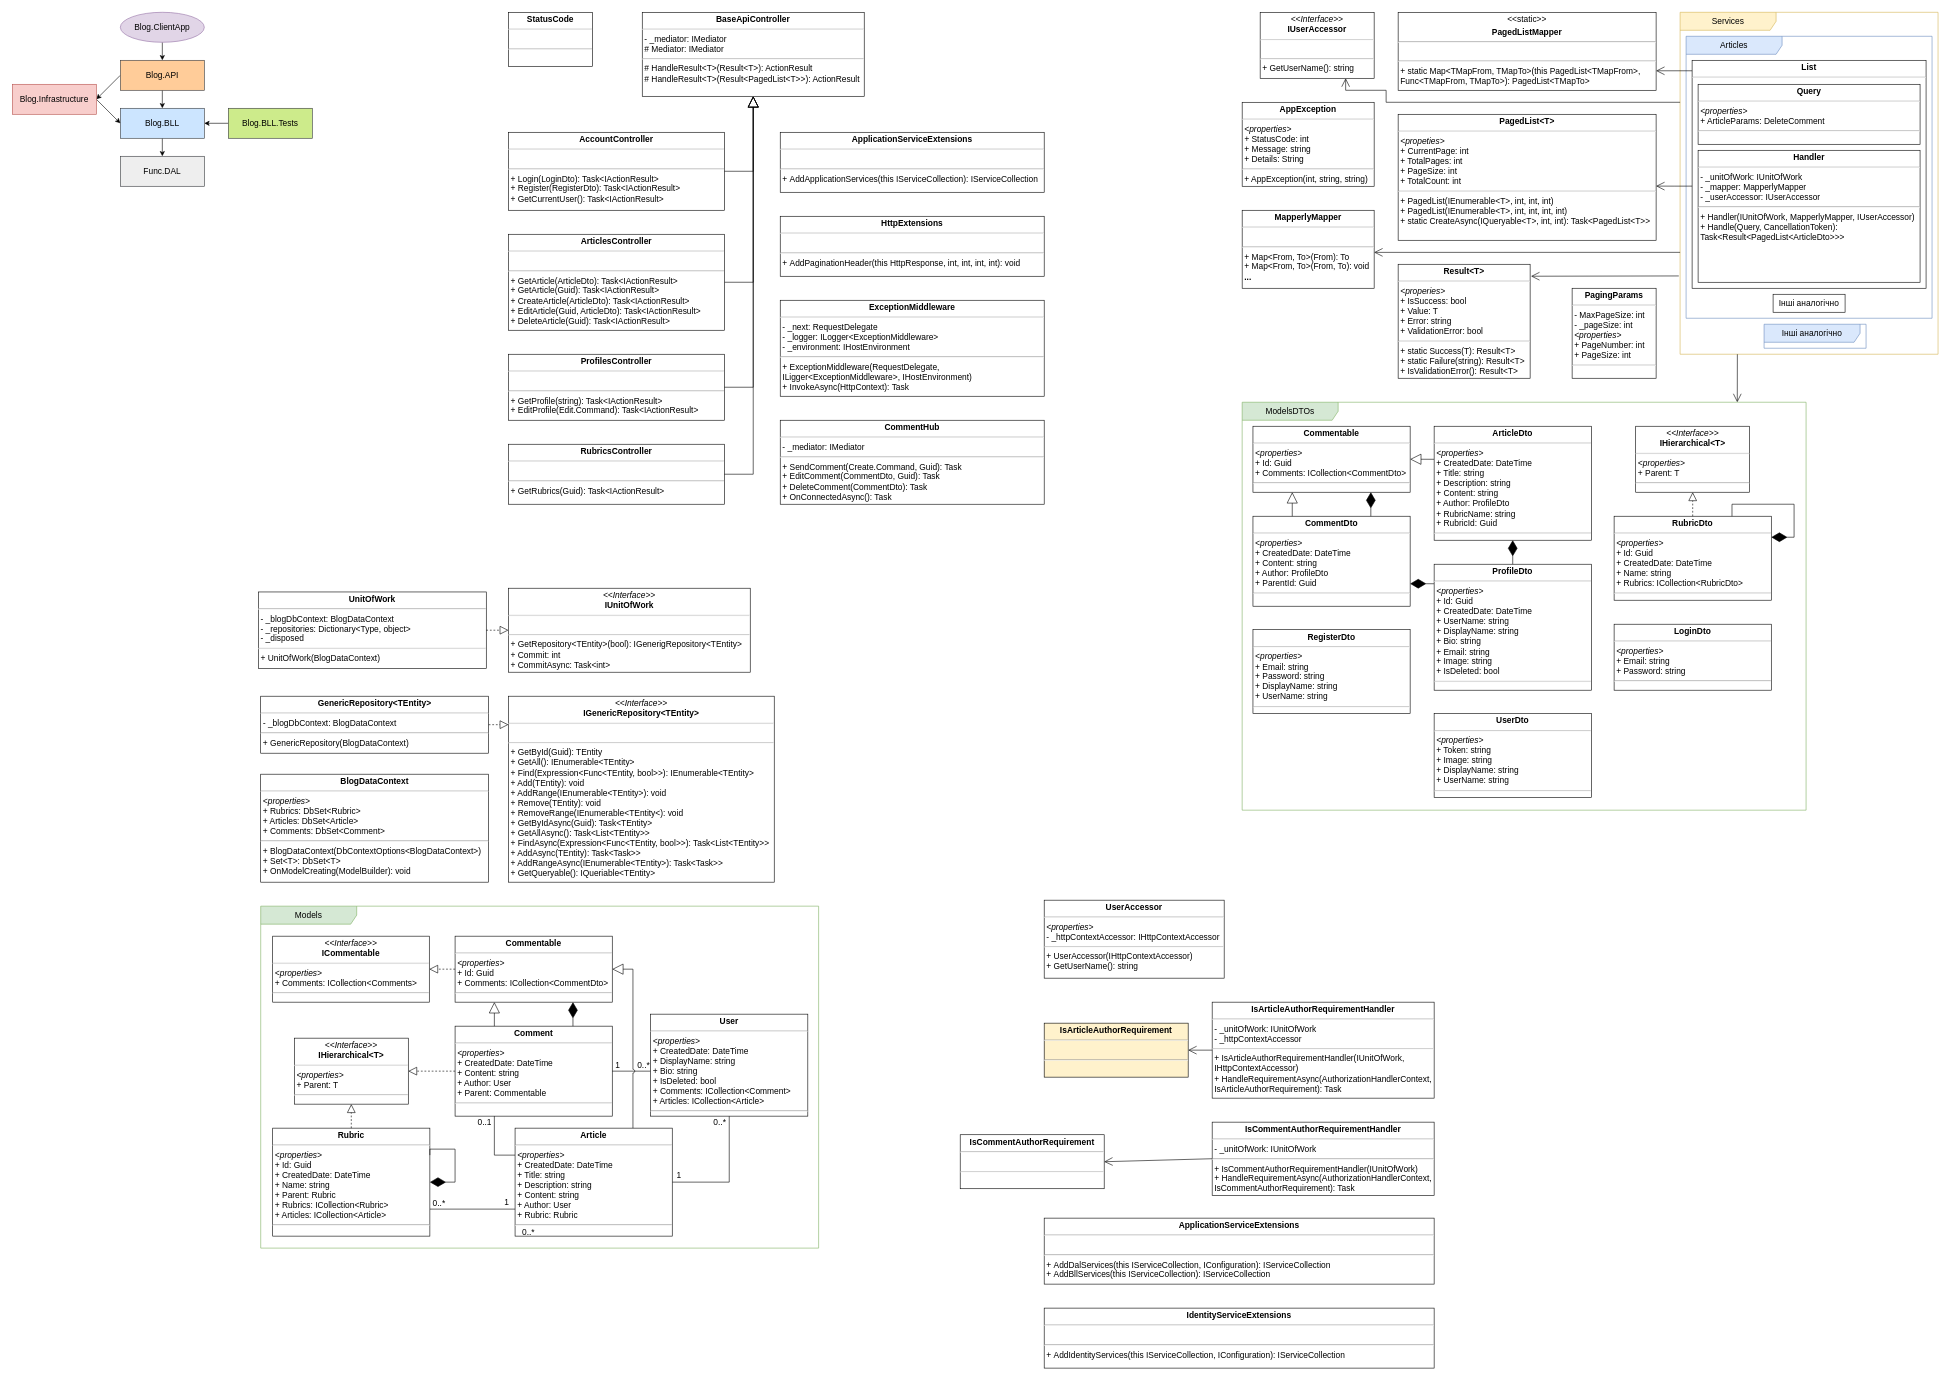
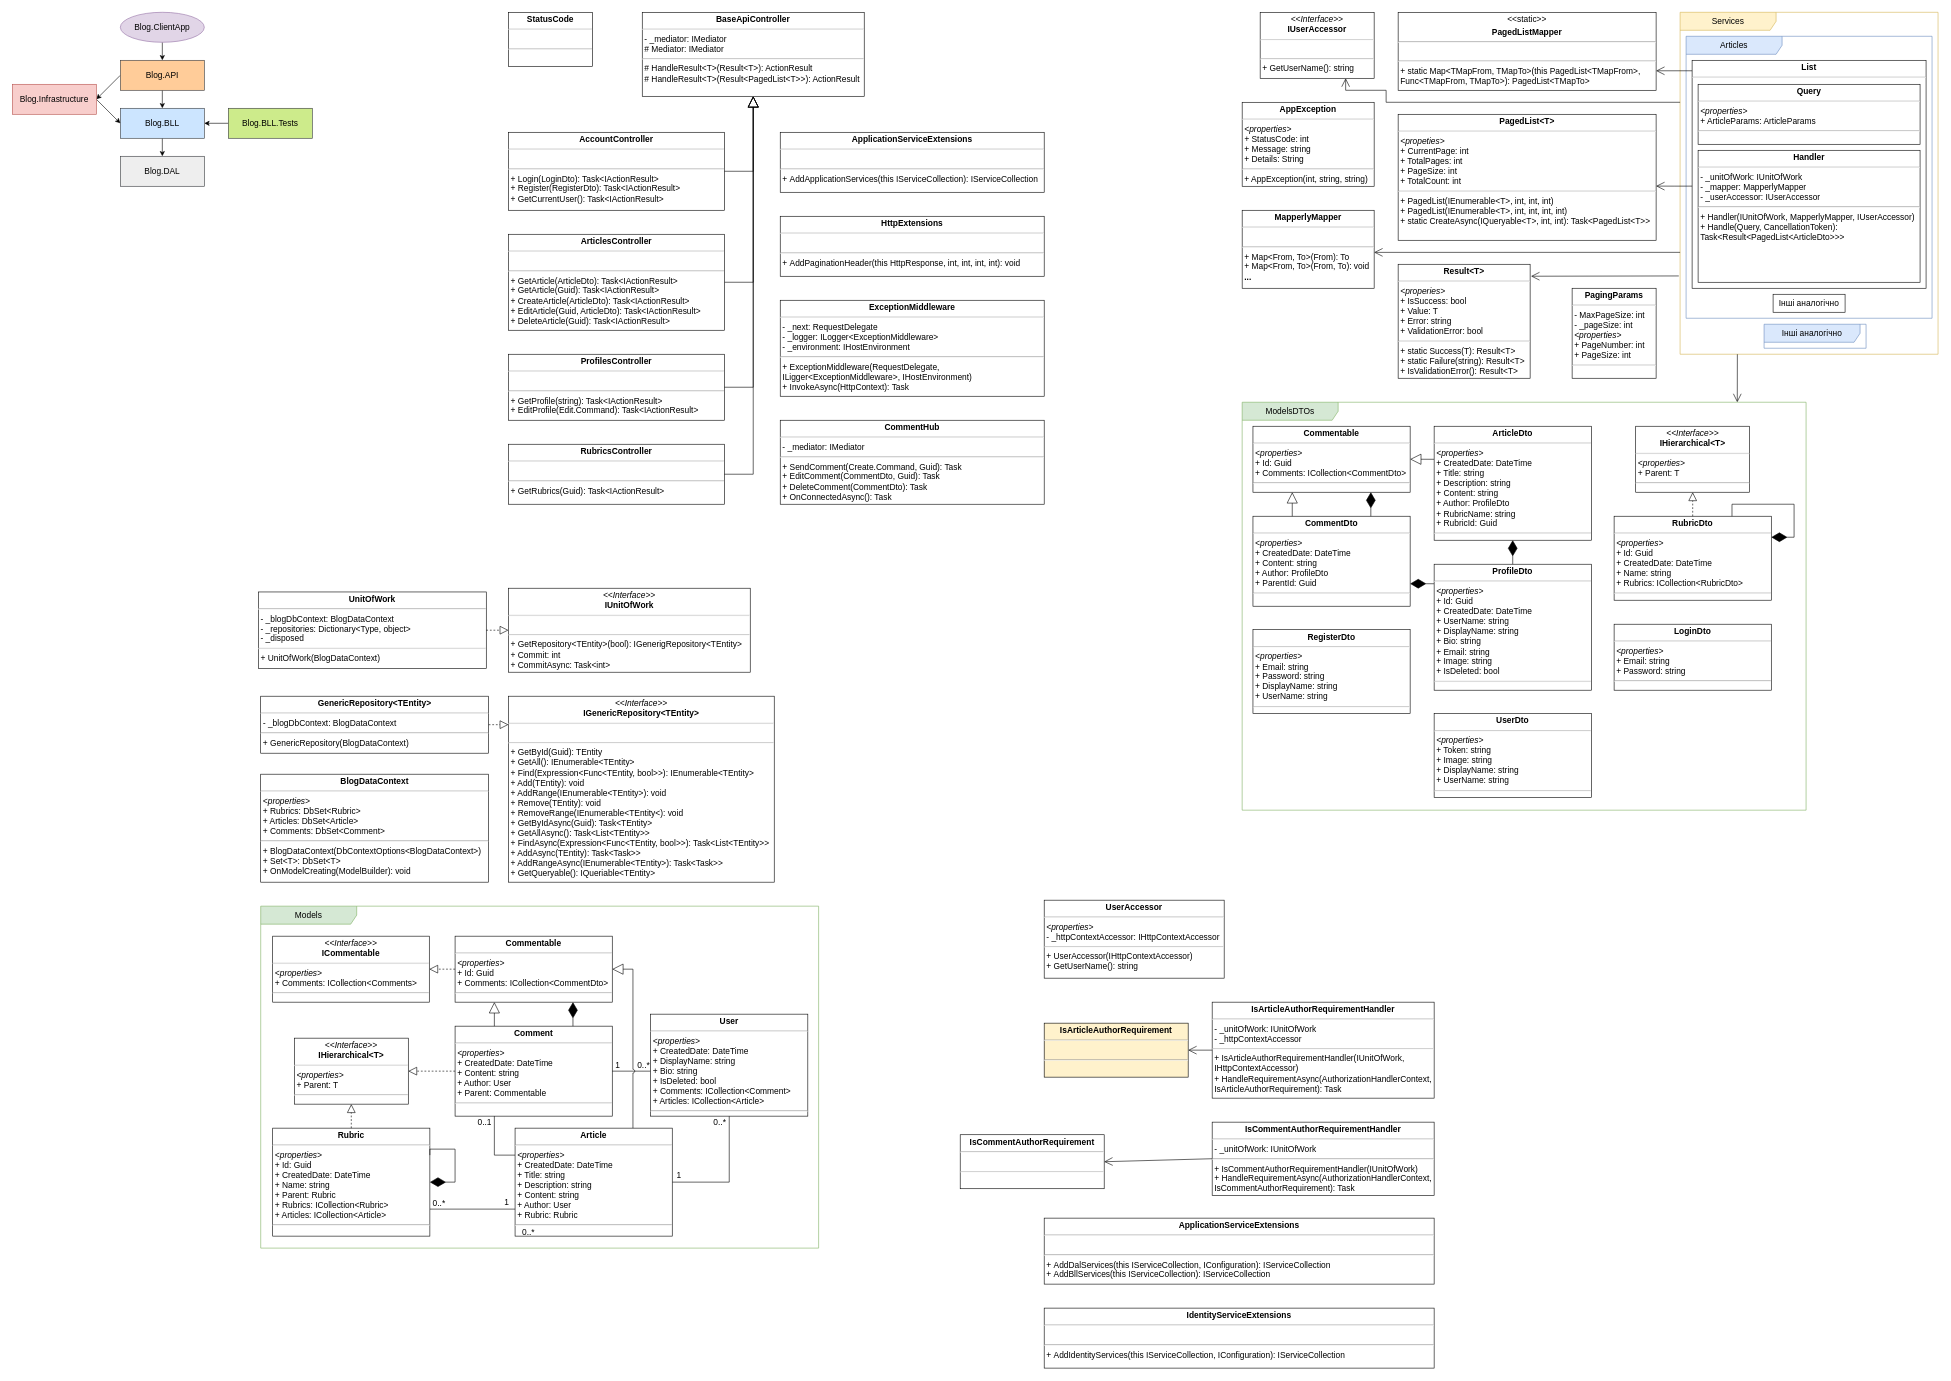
(1762, 99) -> (1761, 99)
(162, 171) -> (162, 171)
